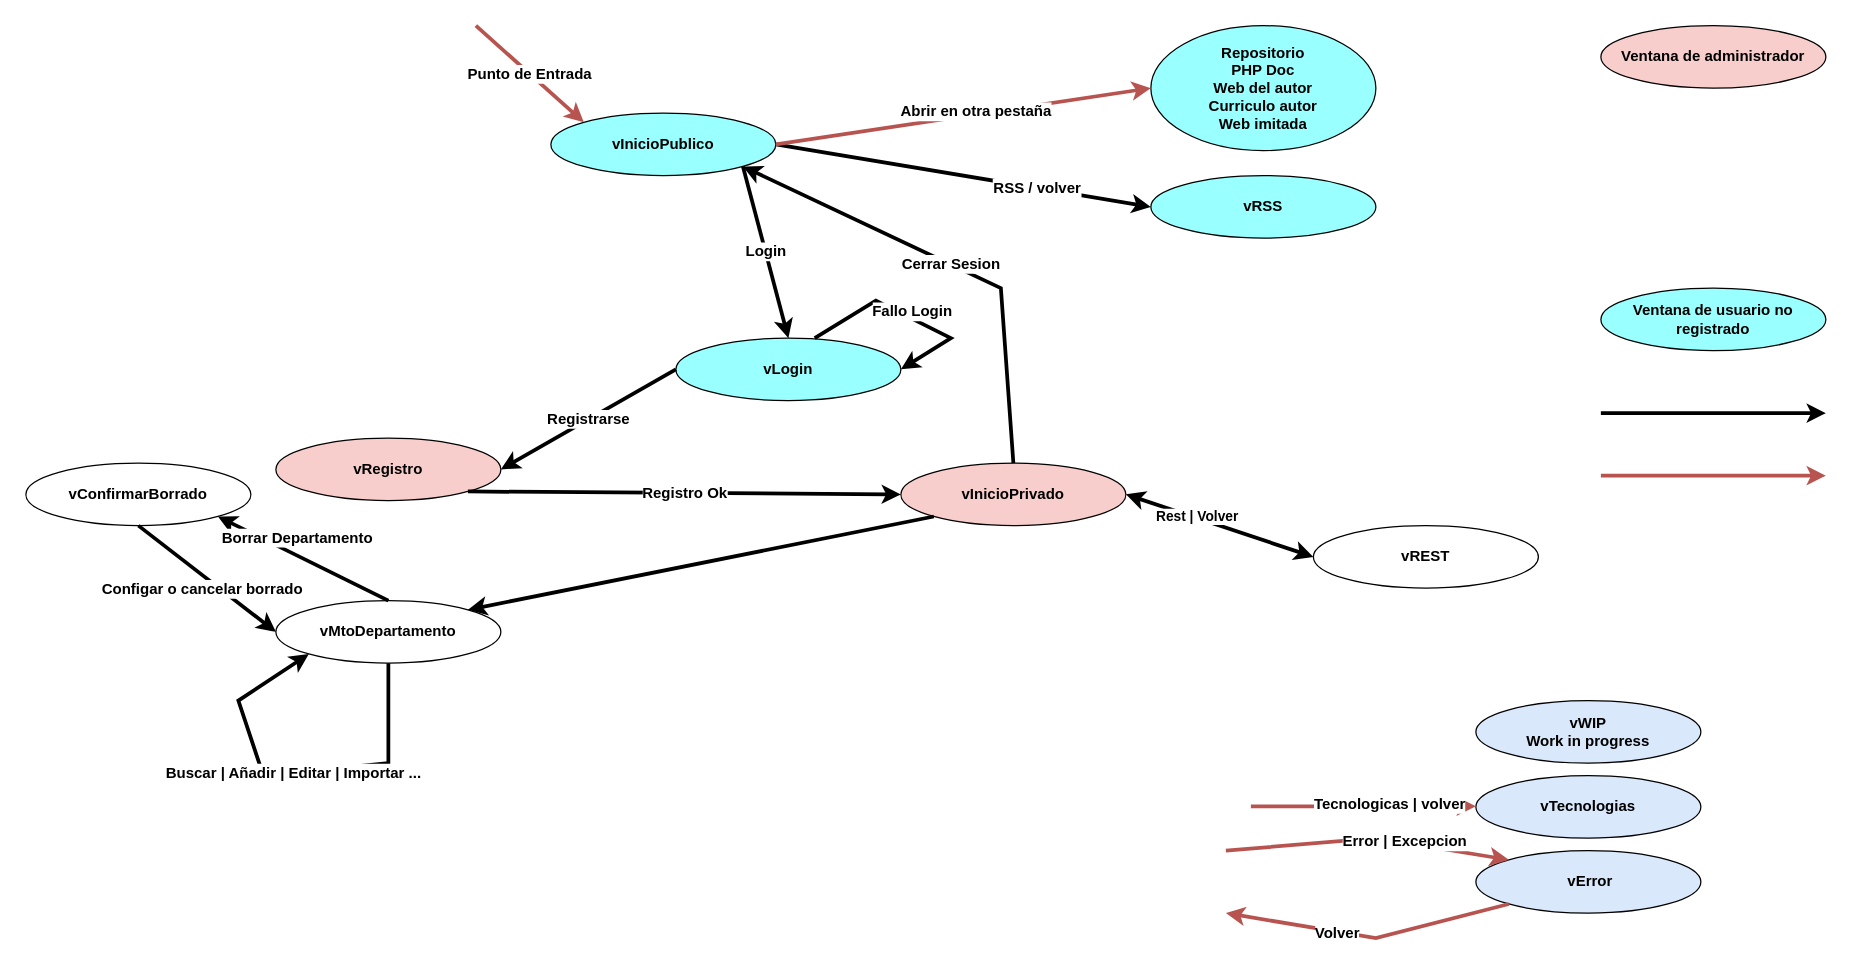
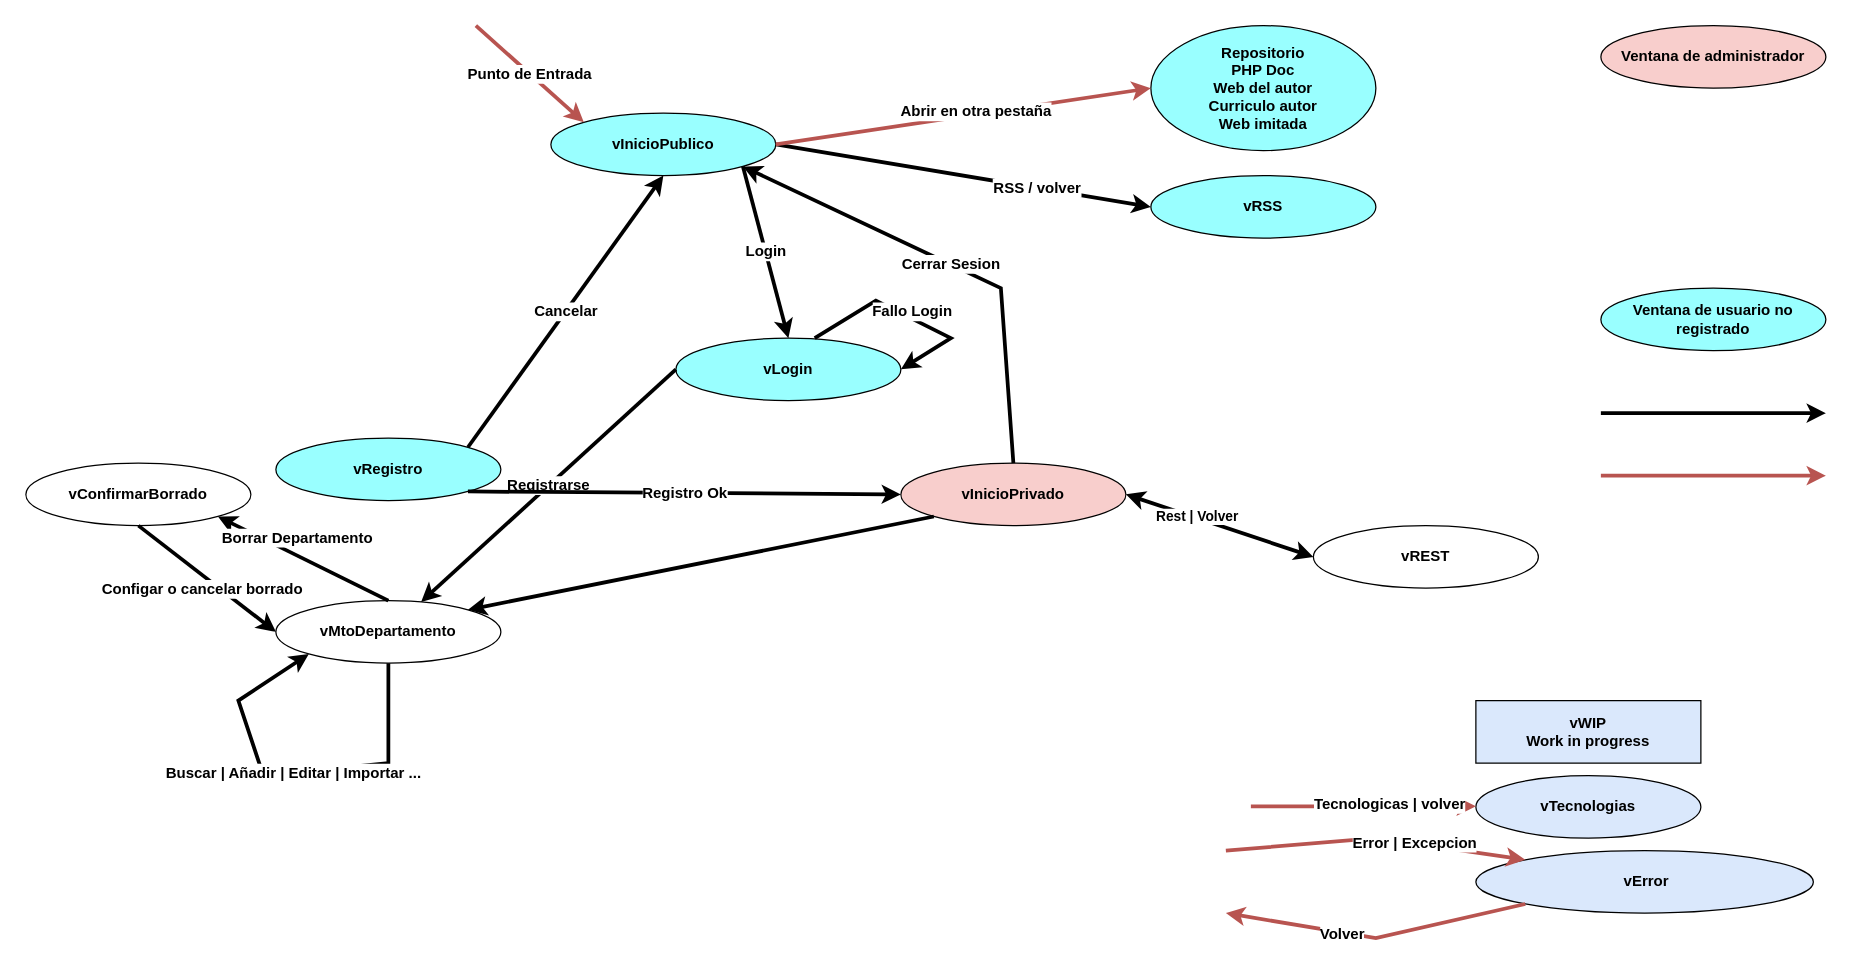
none -> (562, 317)
(594, 416) -> (553, 481)
(388, 469) -> (388, 469)
(1588, 732) -> (1588, 732)
(1588, 882) -> (1644, 882)
